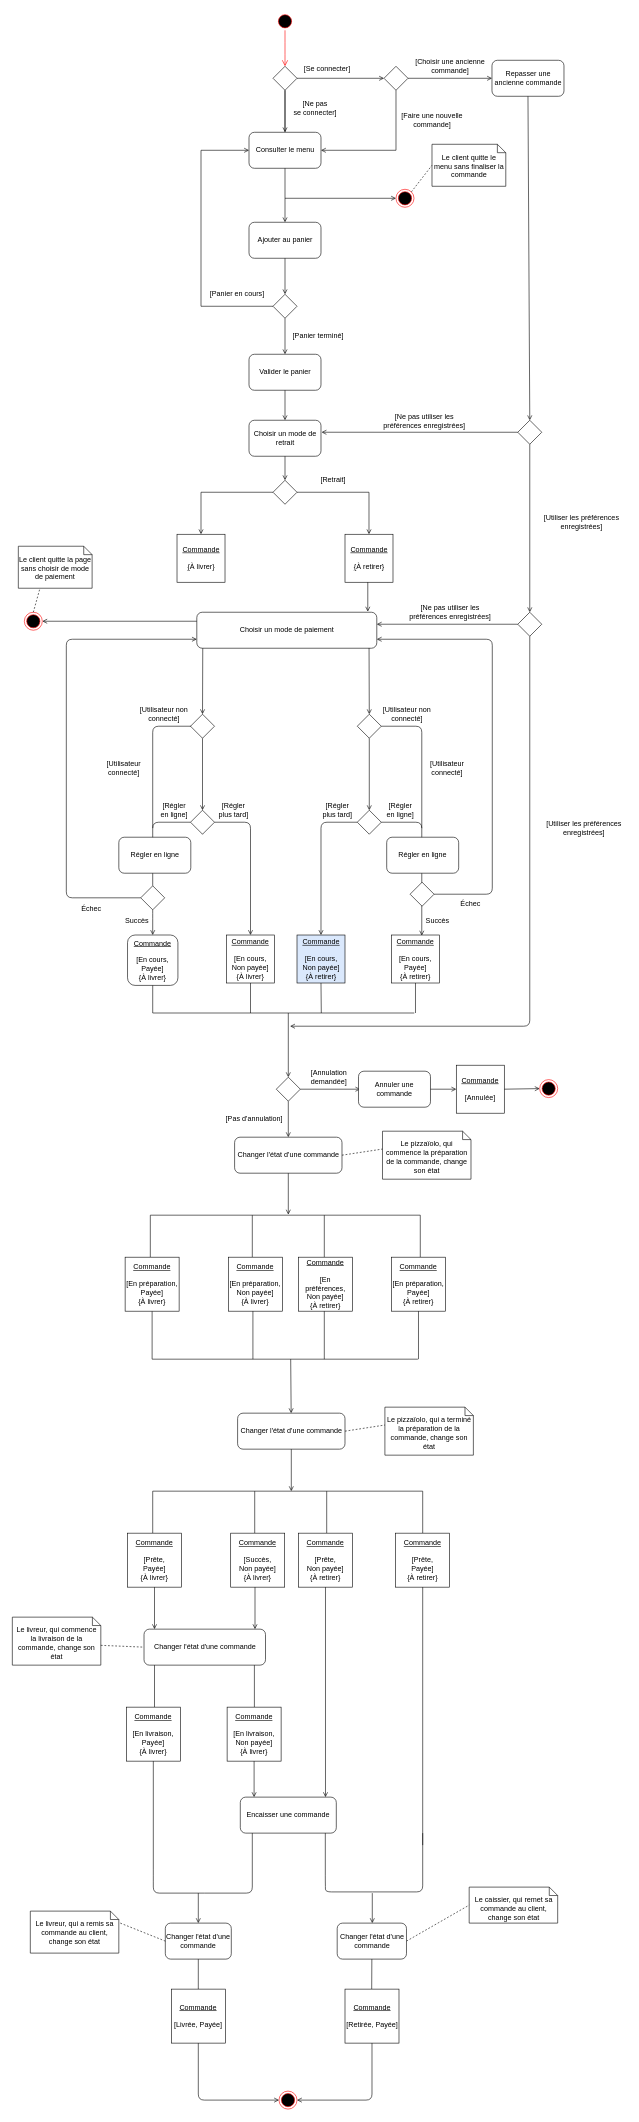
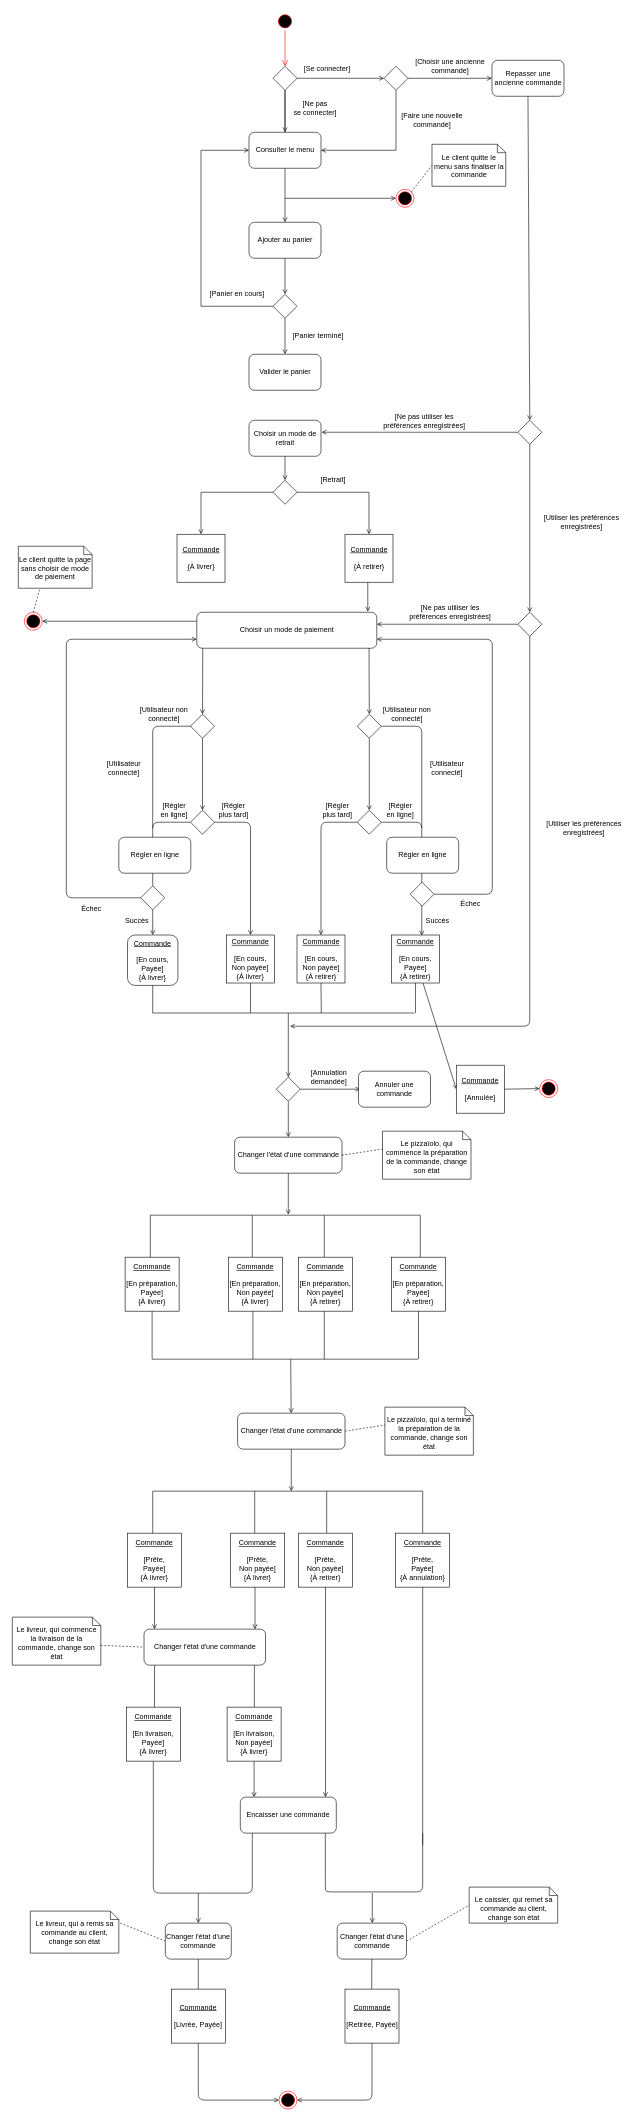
(285, 416) -> none
(321, 959) -> (321, 959)
(443, 1089) -> (440, 1036)
(254, 1119) -> none
(326, 1284) -> (326, 1284)
(258, 1560) -> (258, 1560)
(423, 1560) -> (423, 1560)
